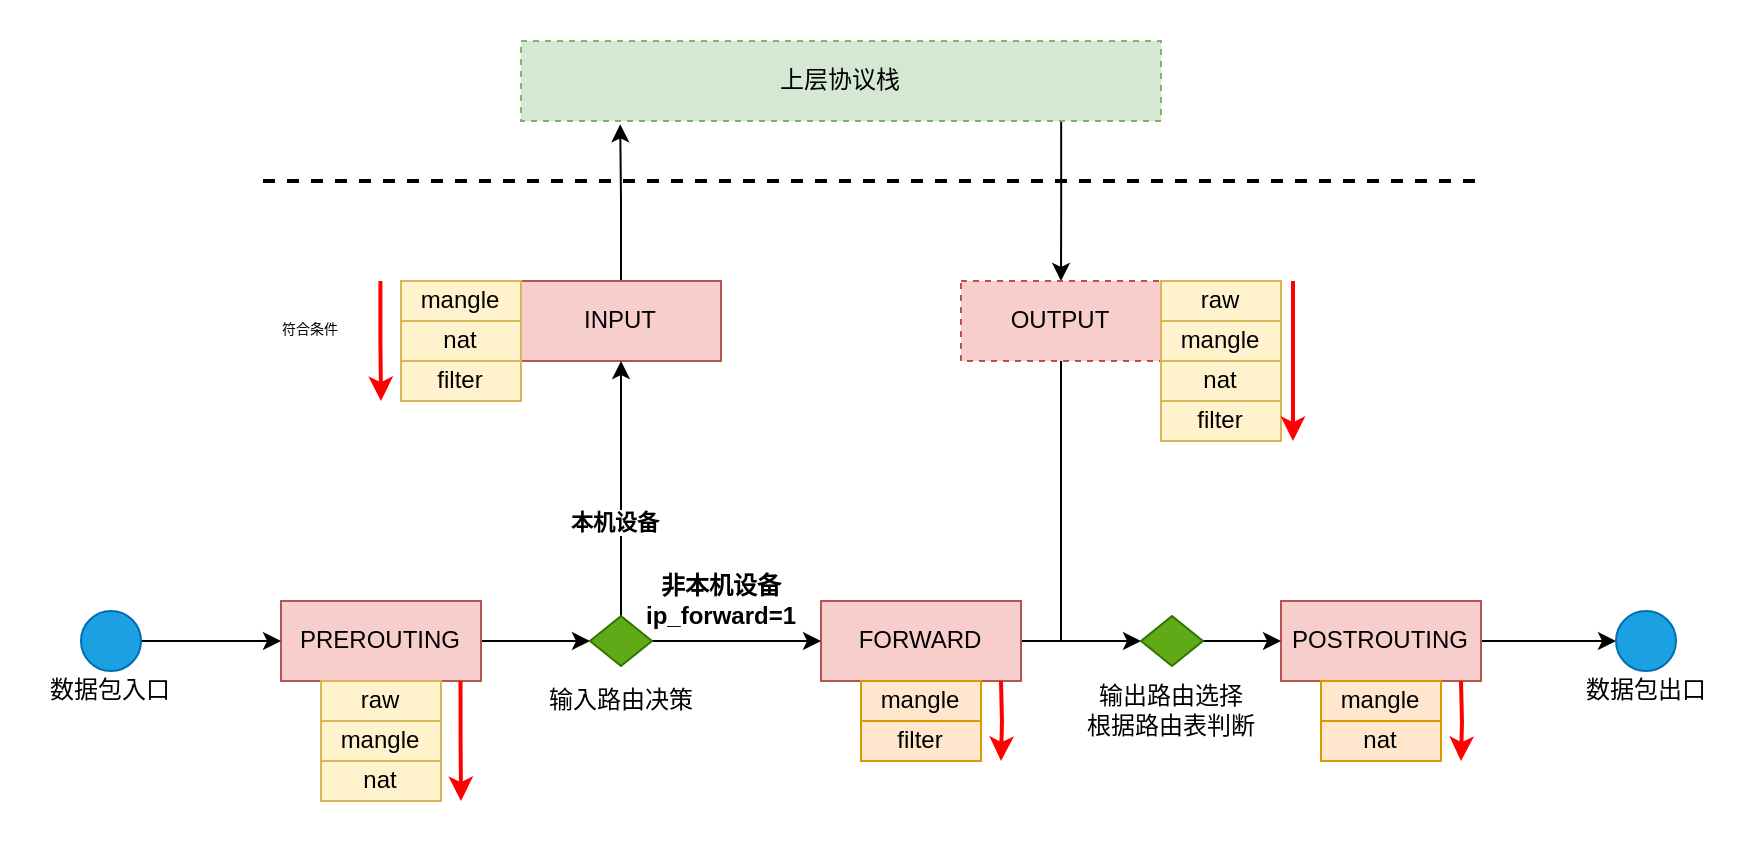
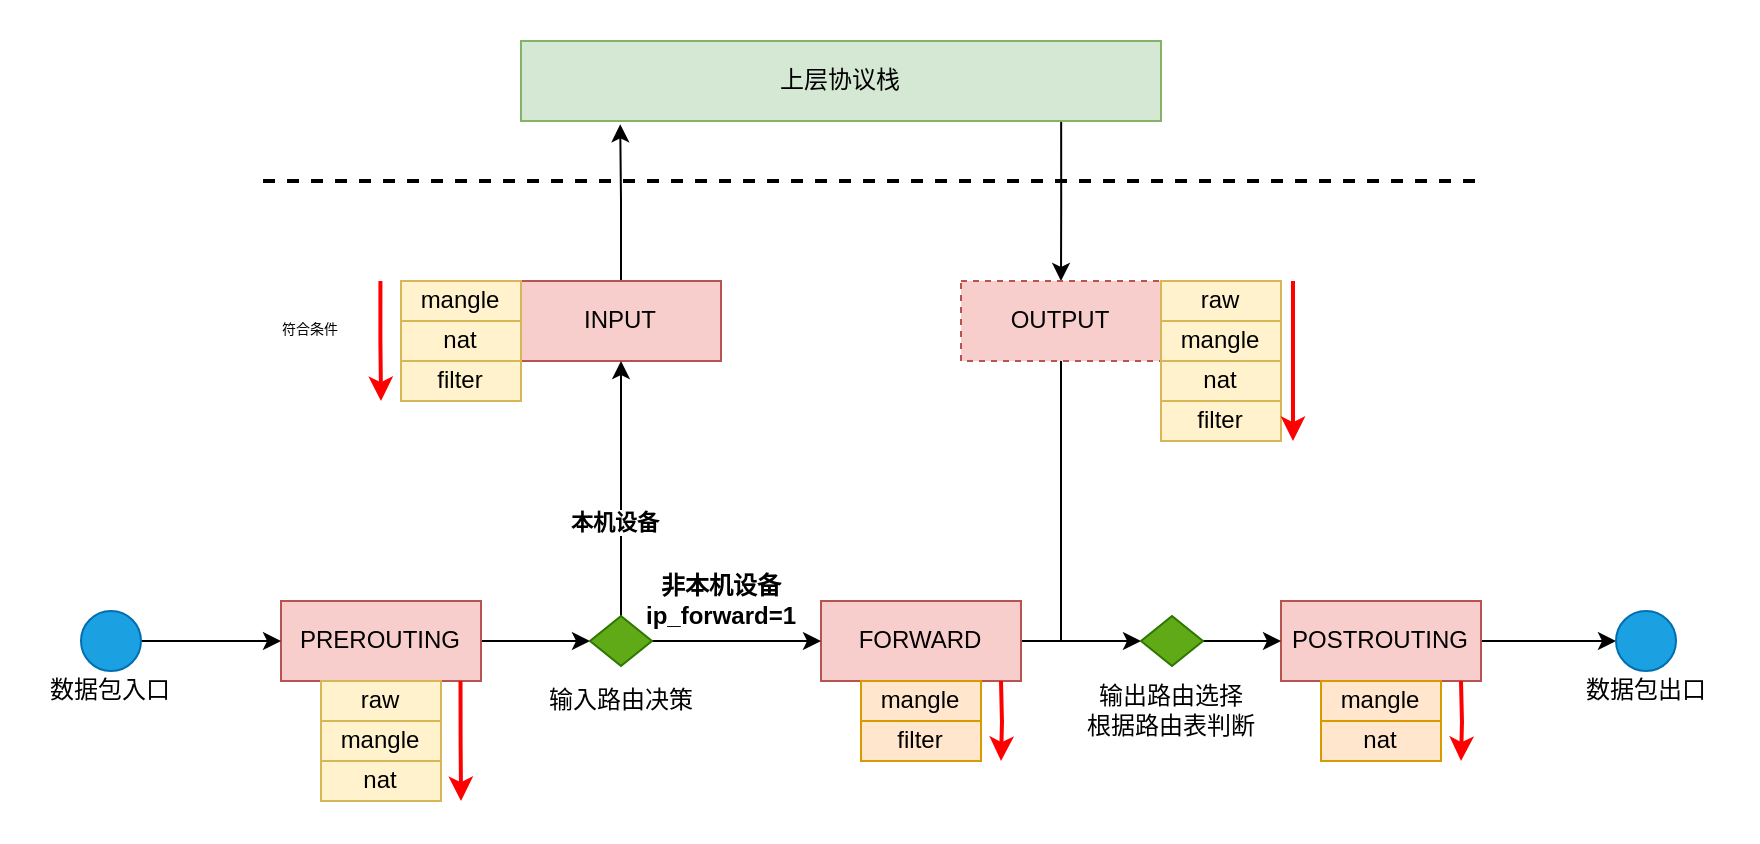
(841, 81) -> (841, 81)
